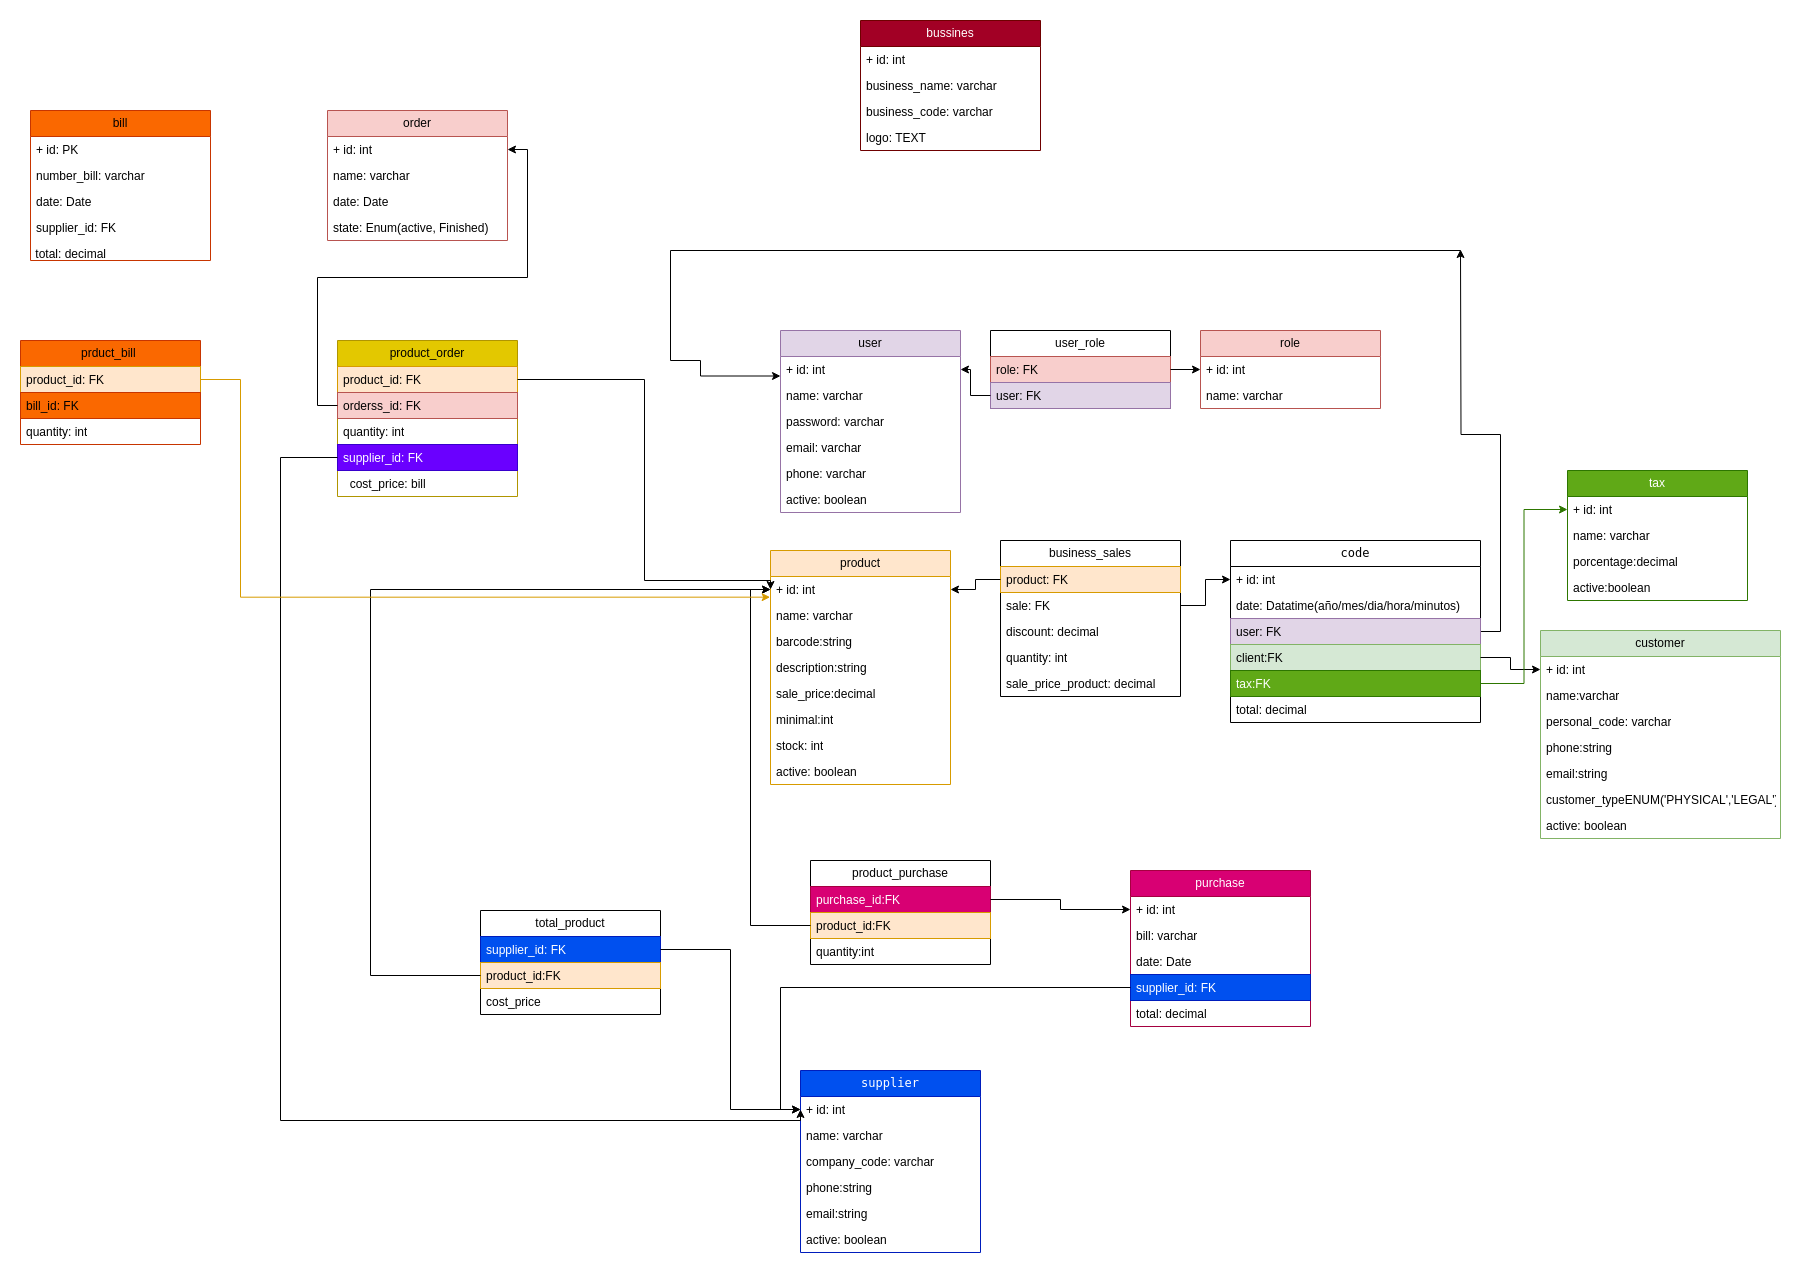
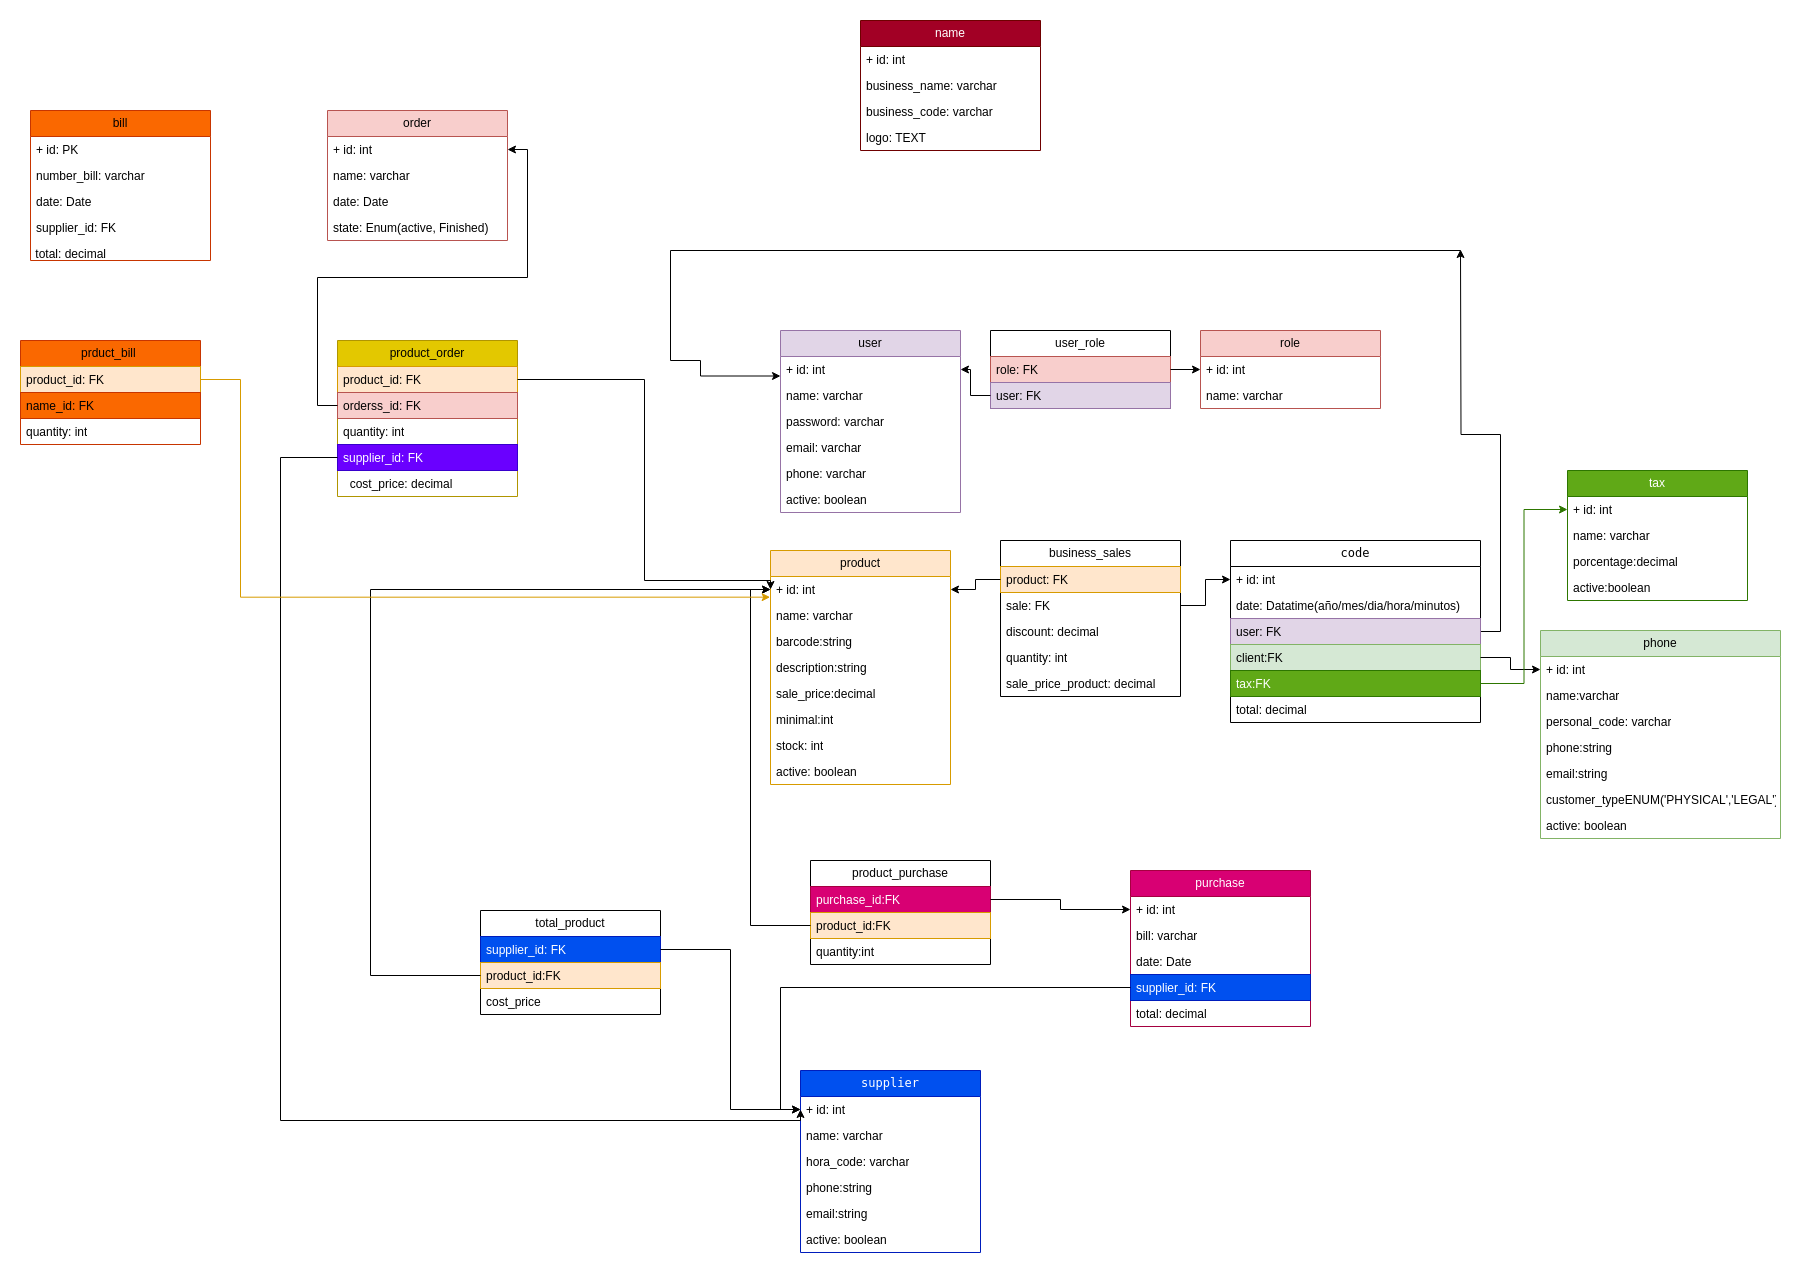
(951, 34) -> (951, 34)
(54, 407) -> (59, 407)
(388, 485) -> (400, 485)
(1661, 644) -> (1661, 644)
(874, 1163) -> (864, 1163)
